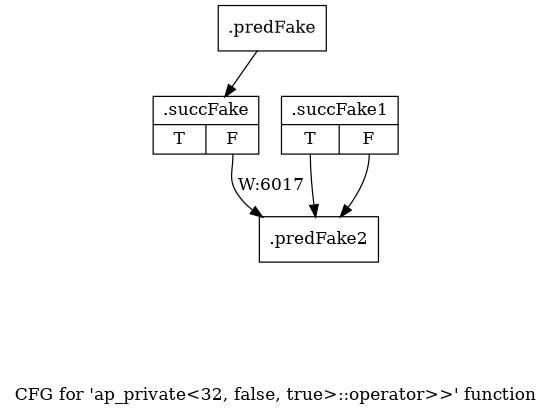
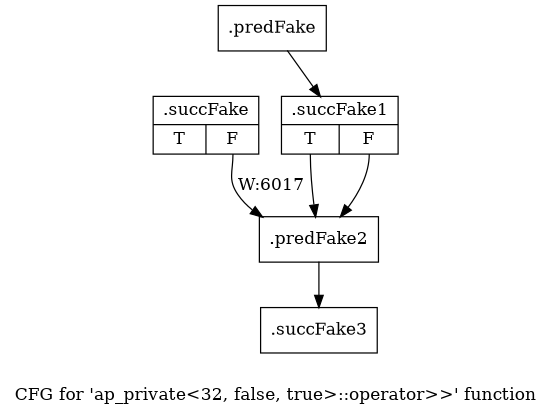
(245, 69) -> (300, 69)
none -> (319, 330)
